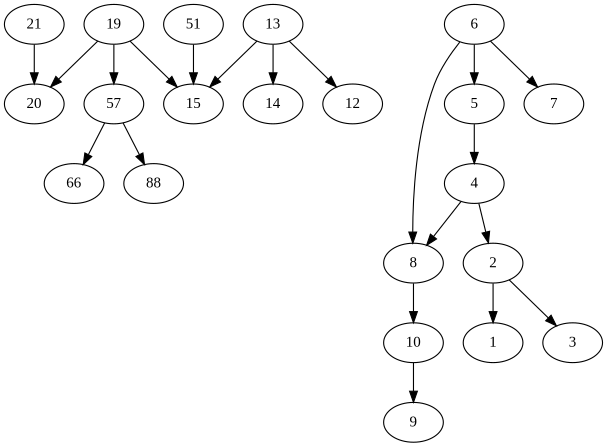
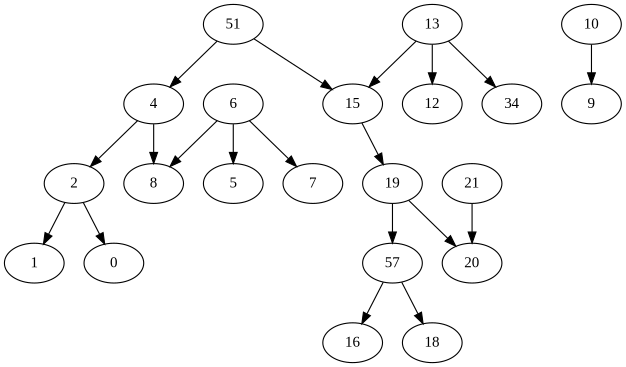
(150, 60) -> (370, 139)
(273, 104) -> (512, 104)
(474, 138) -> (198, 60)
(74, 184) -> (353, 343)
(154, 184) -> (432, 343)
(413, 297) -> none
(573, 343) -> (114, 263)
